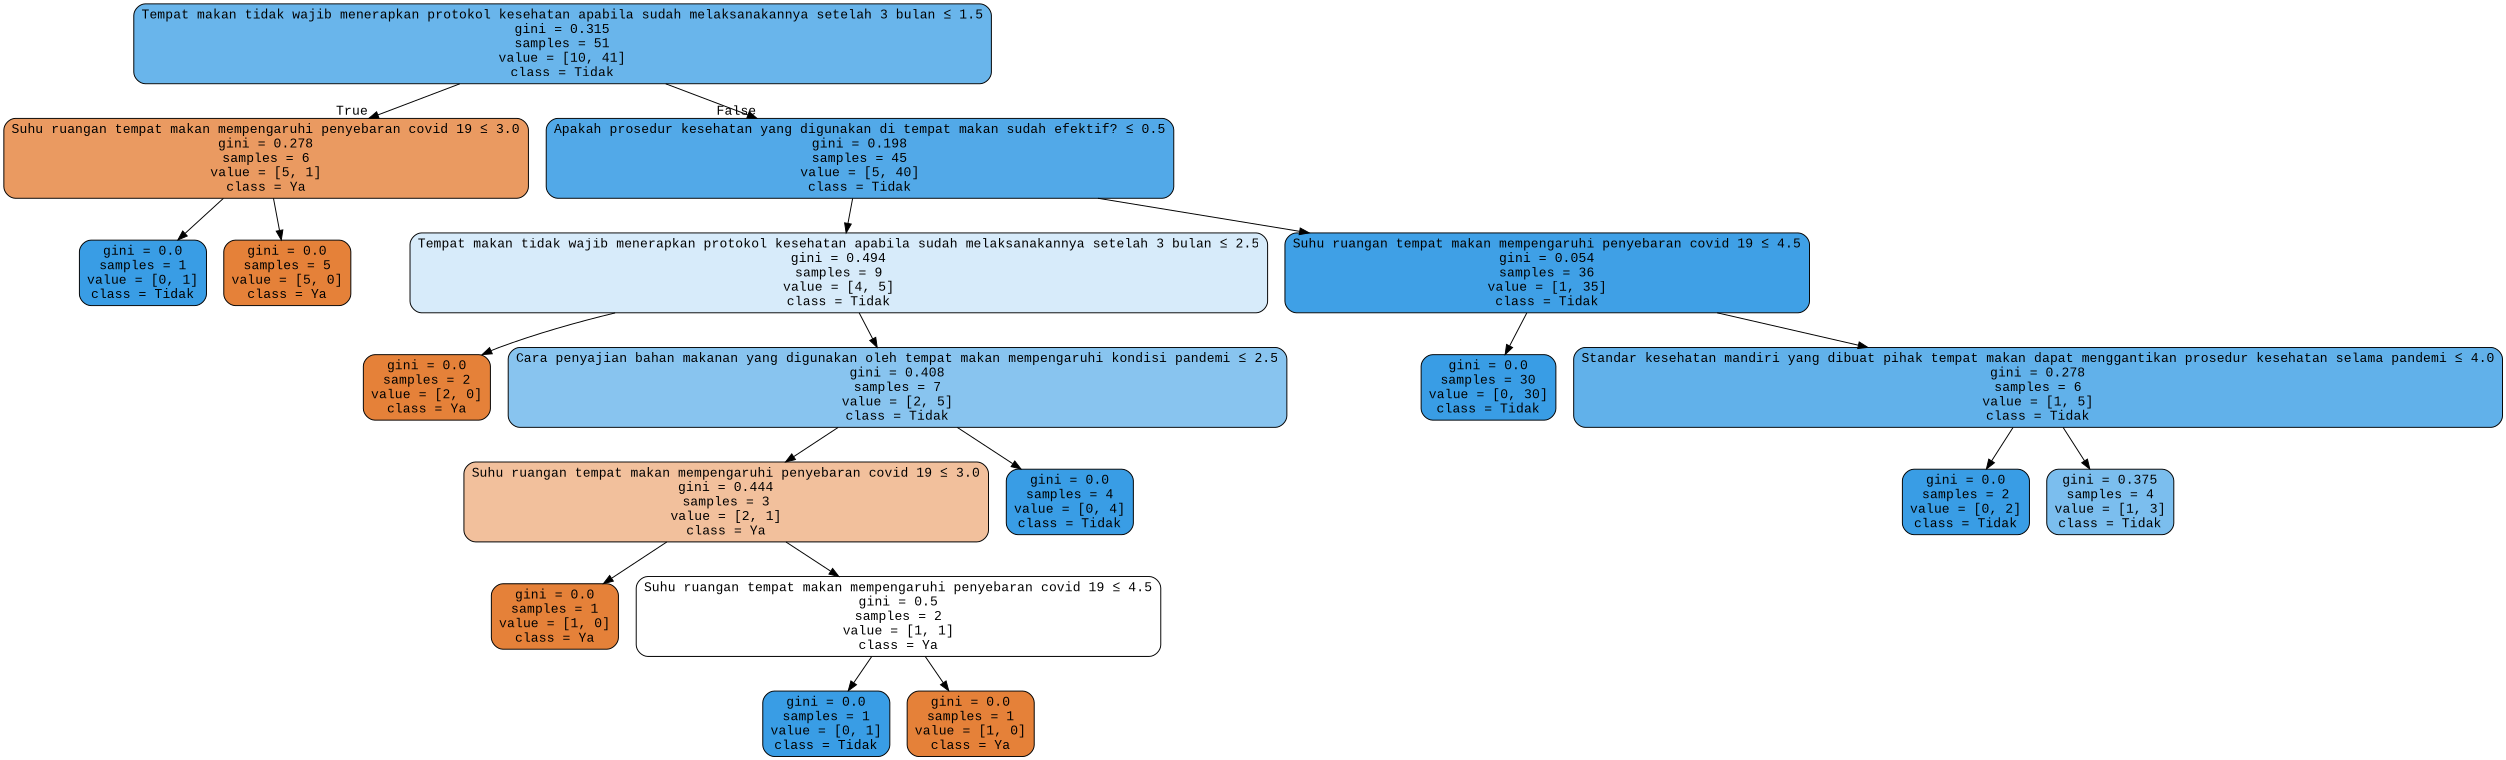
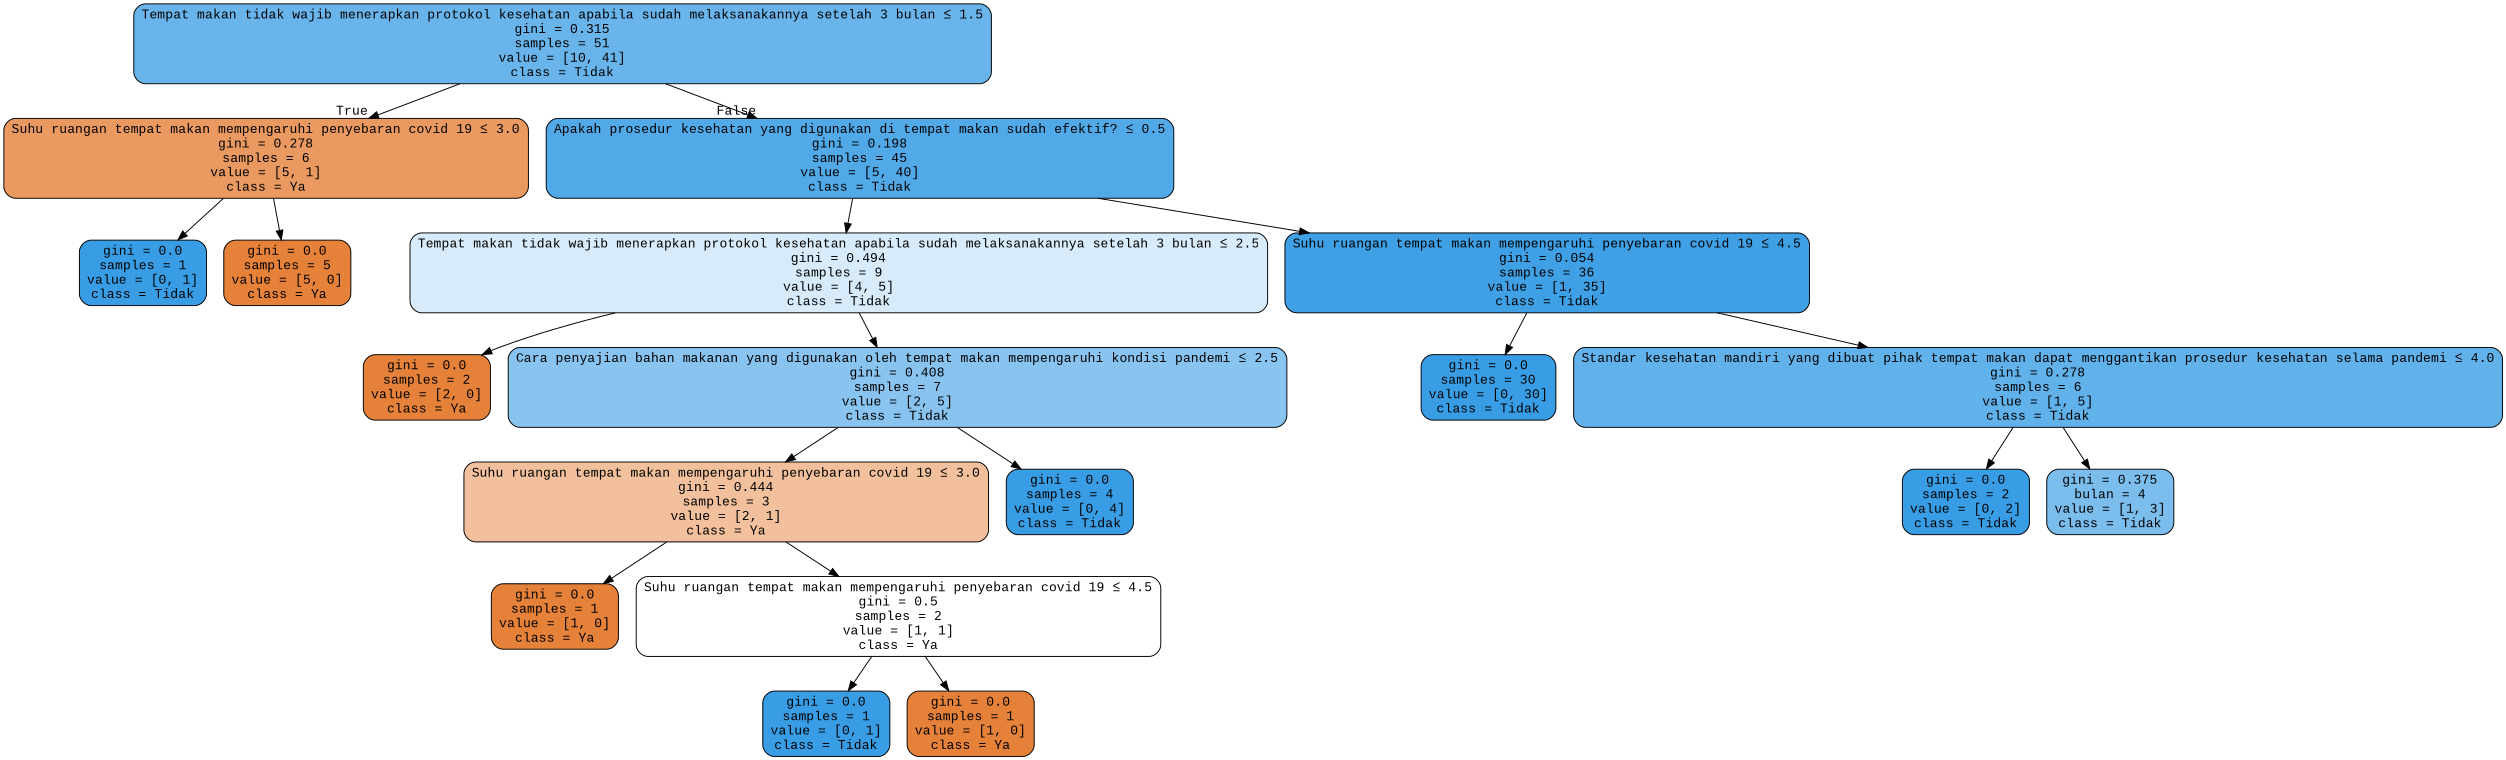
(2110, 494) -> (2110, 494)
